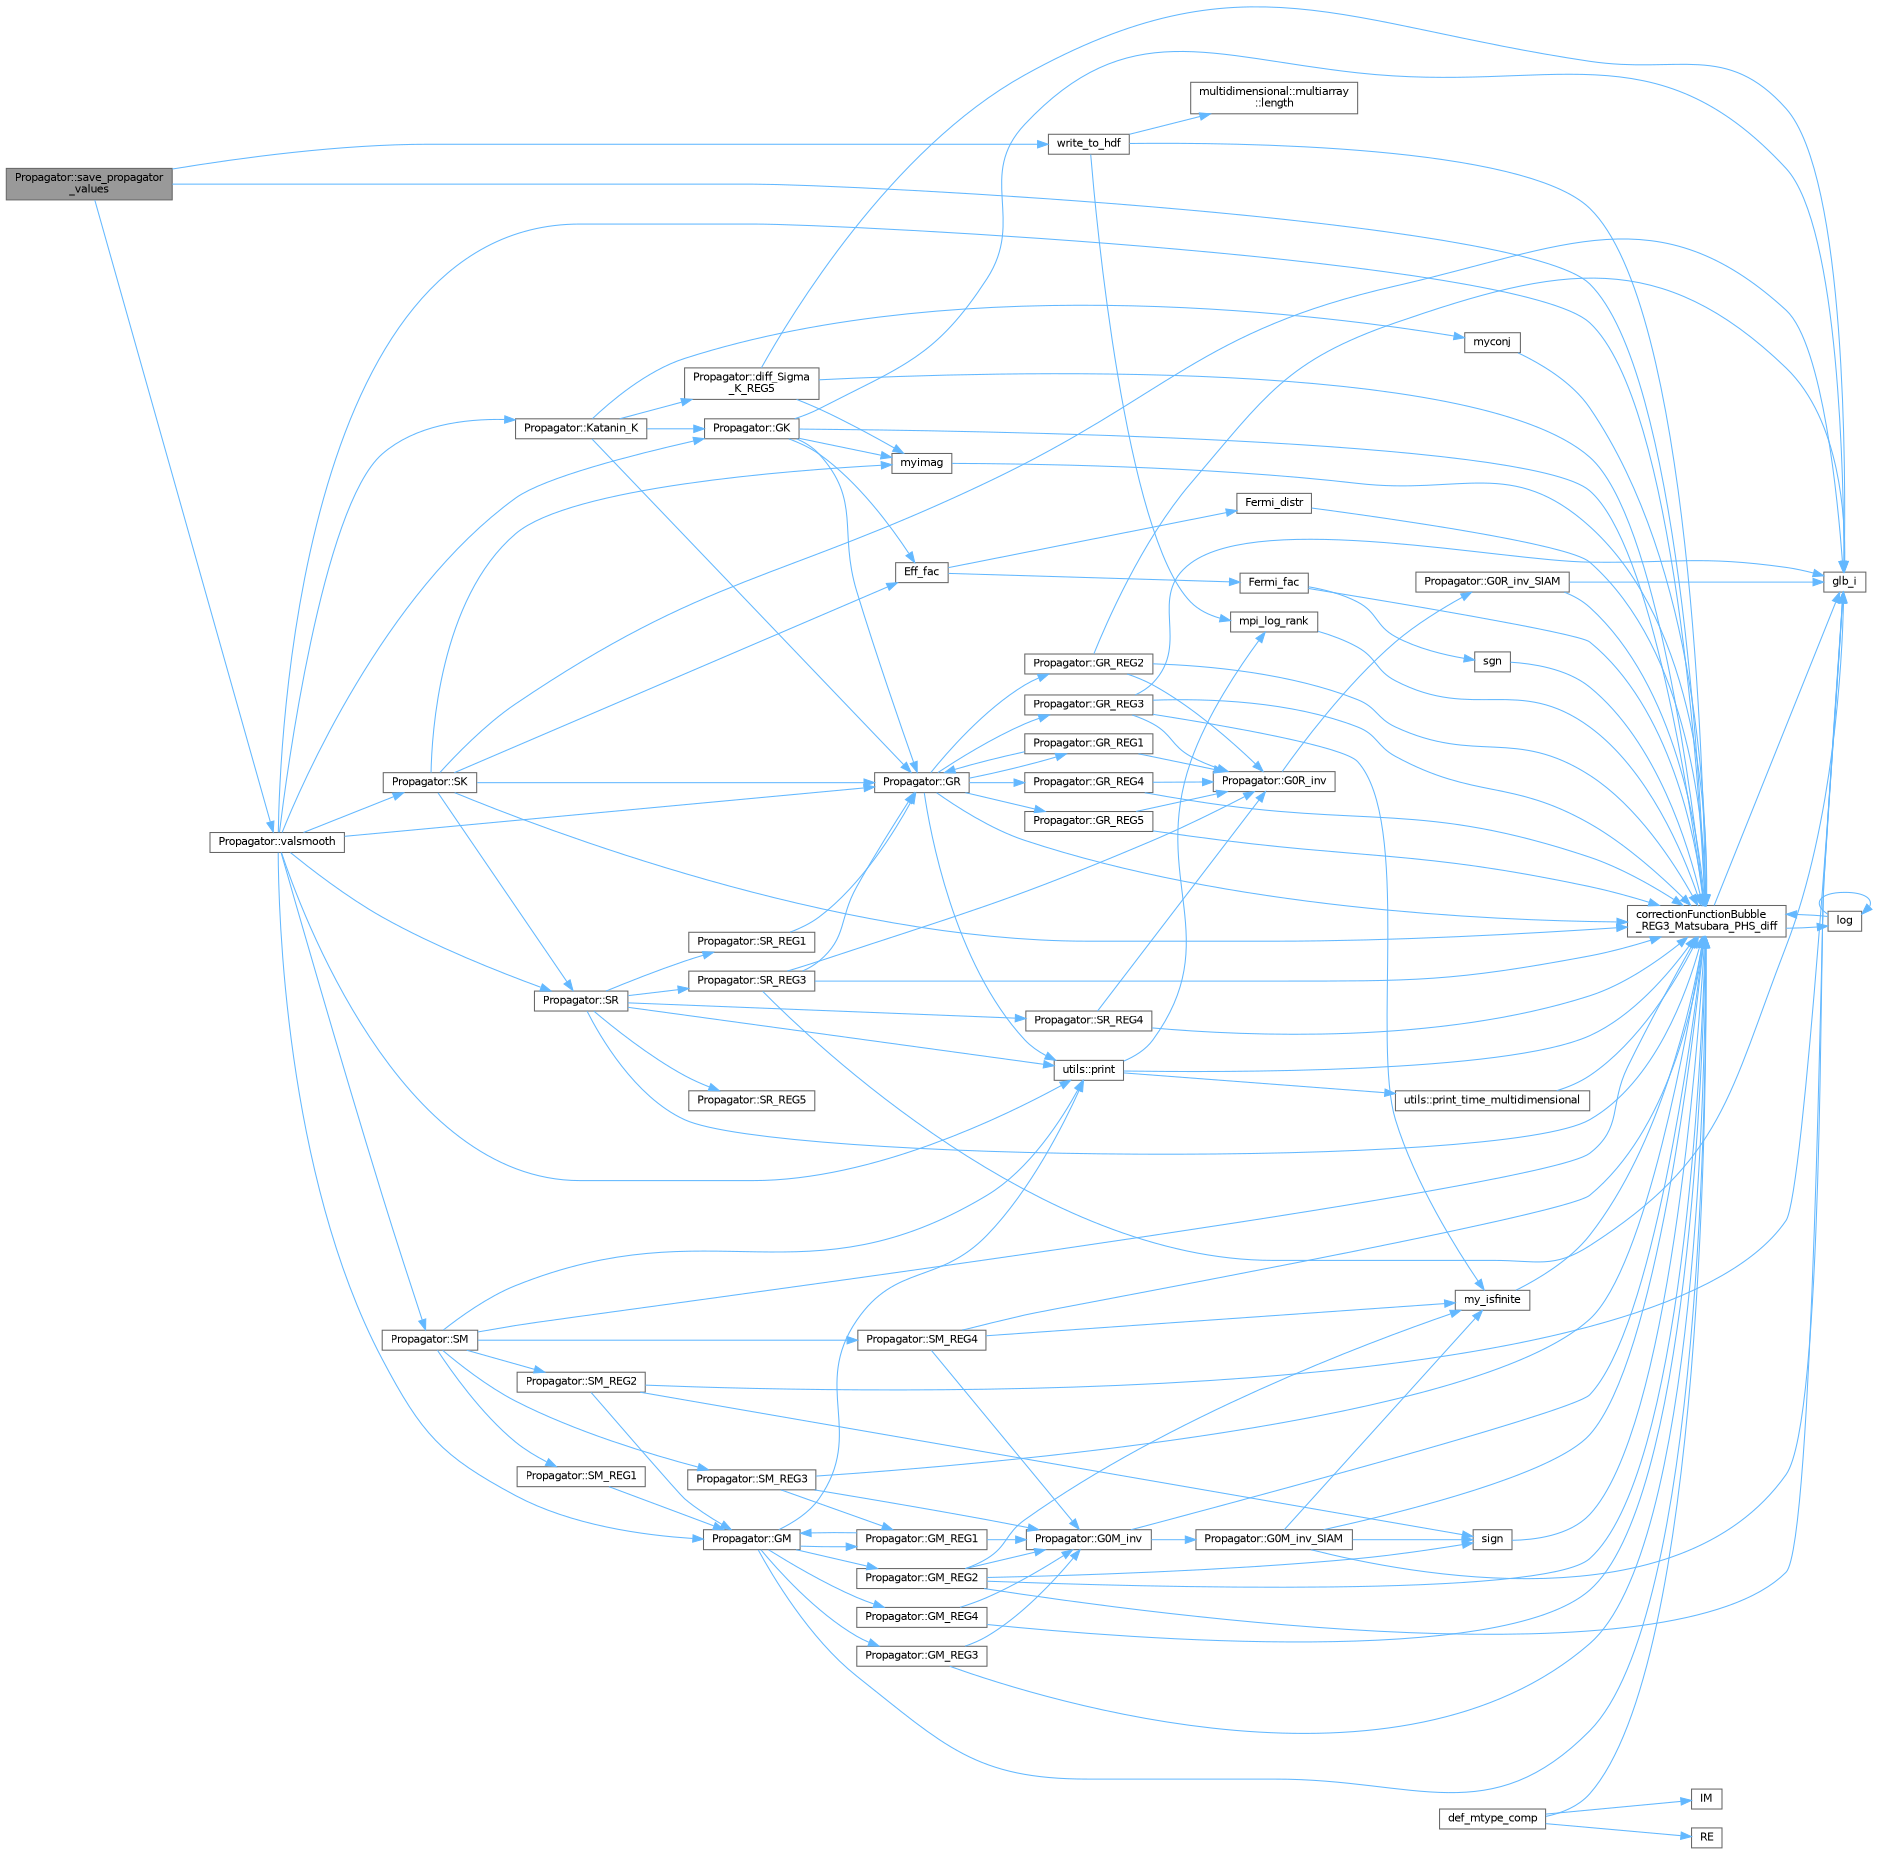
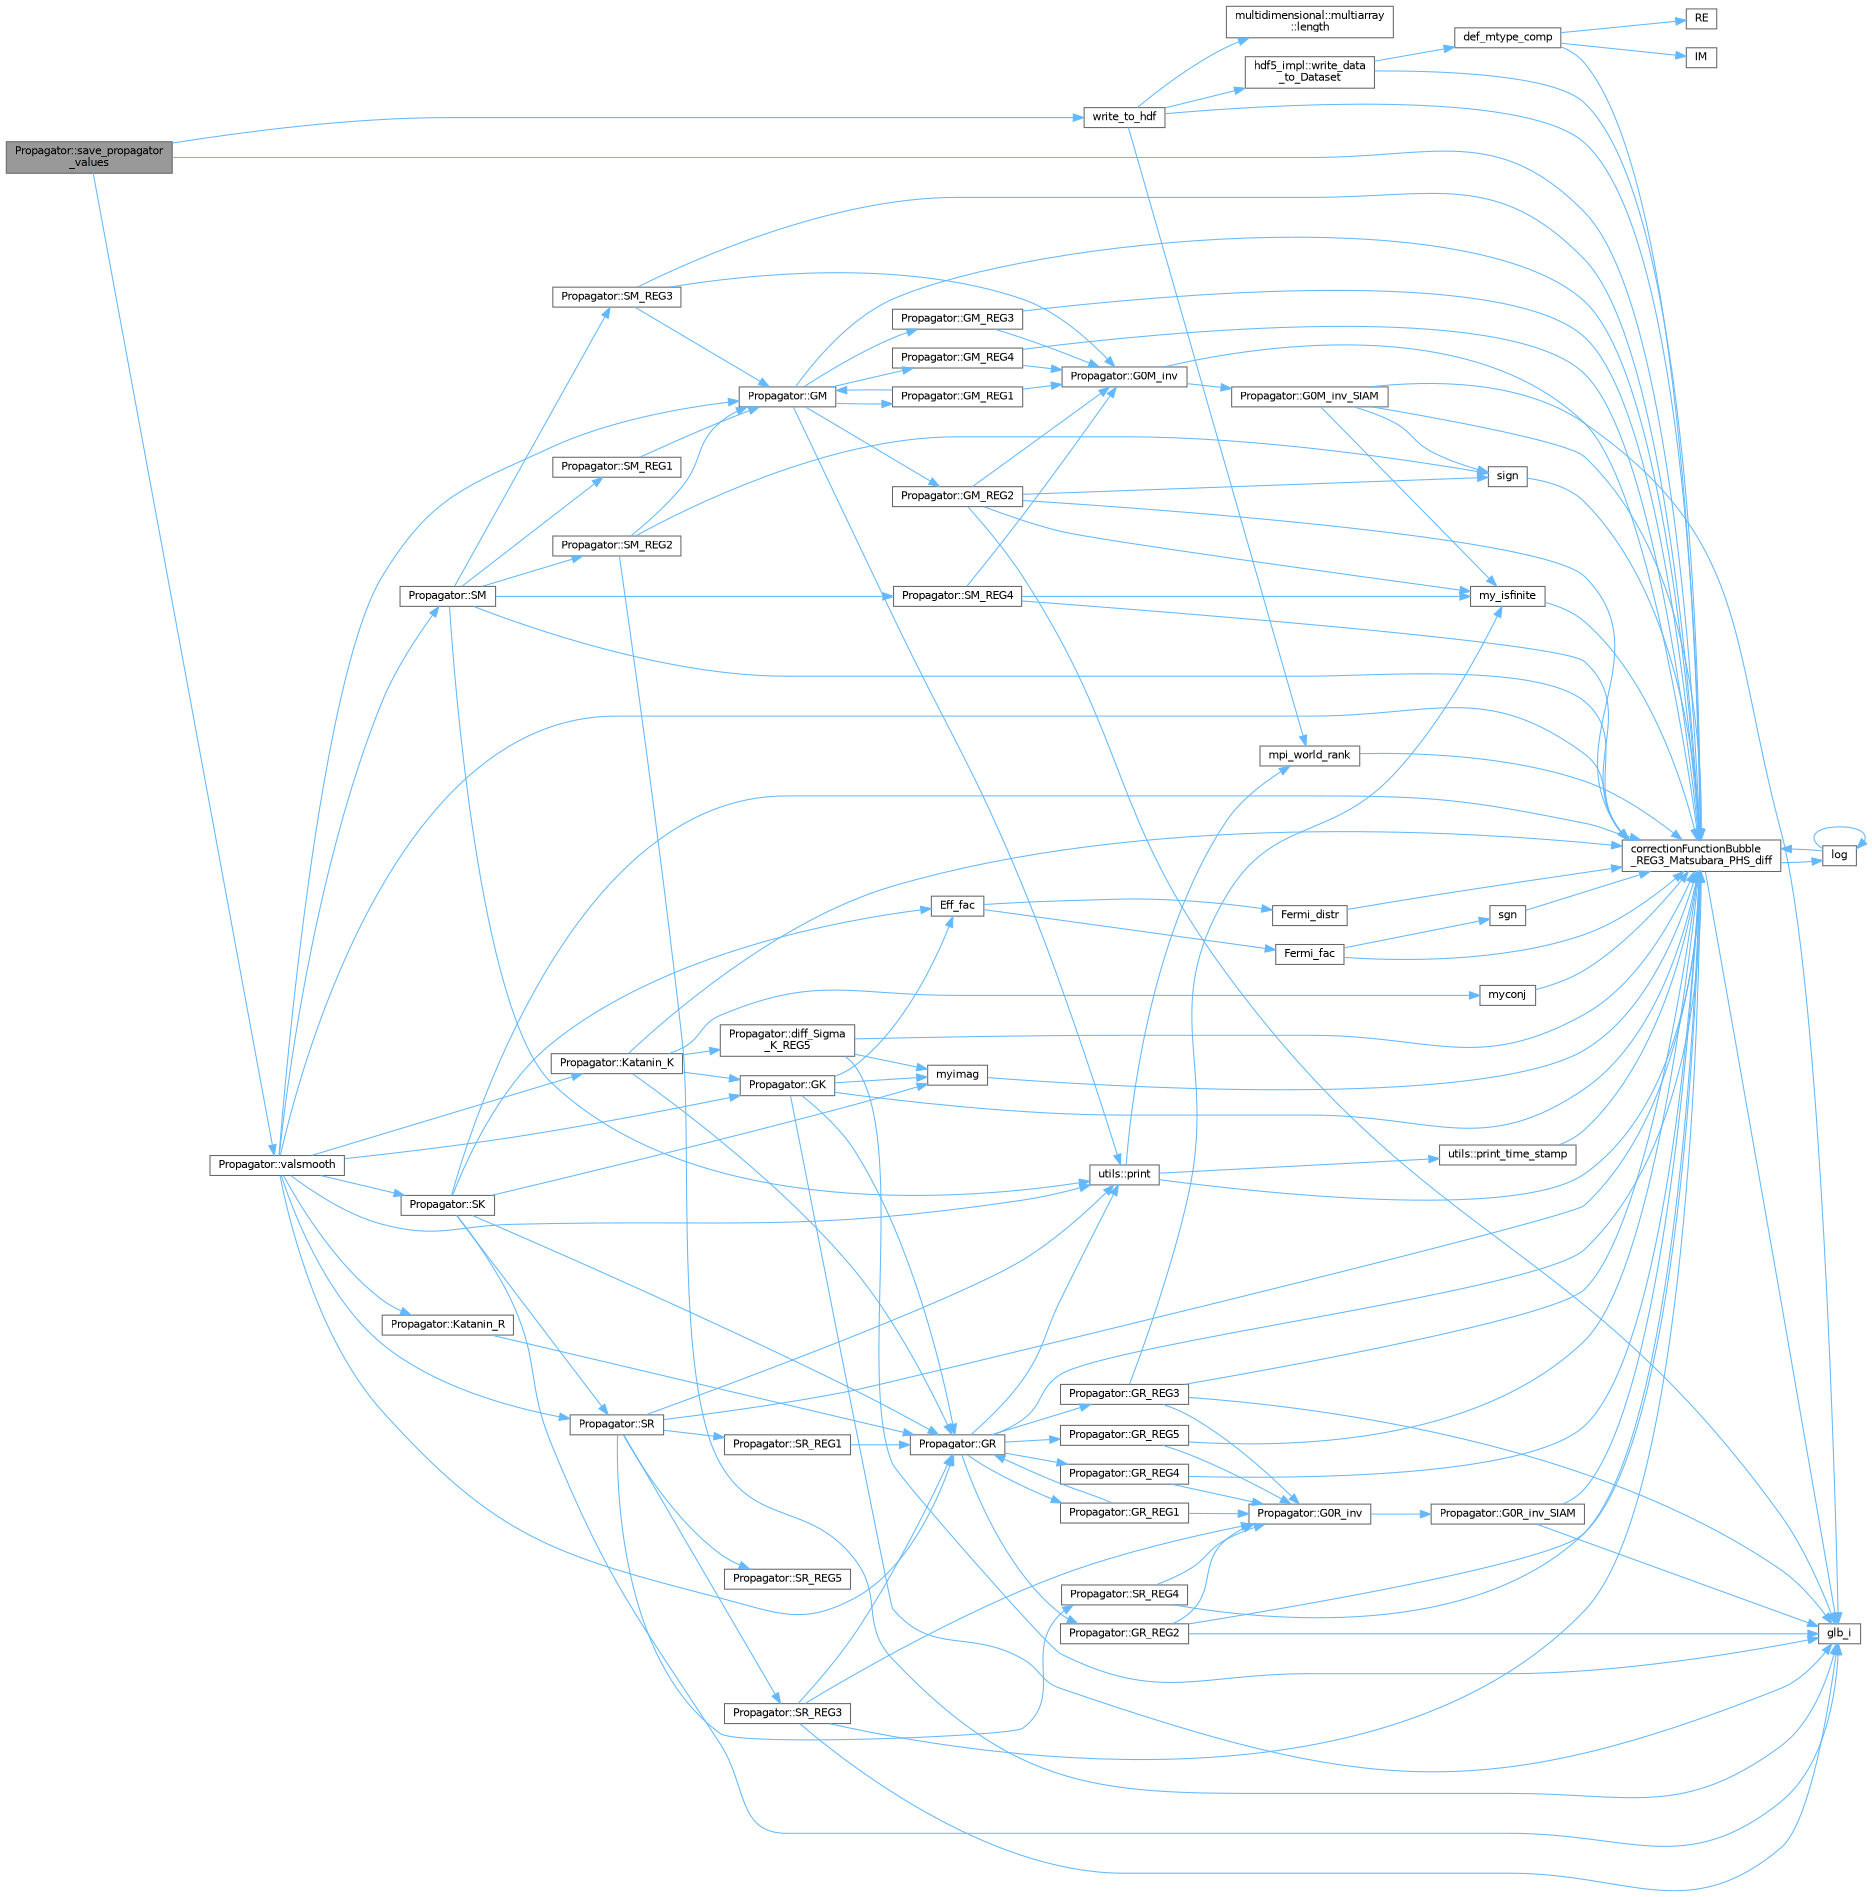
none -> (1310, 72)
(1274, 622) -> (1310, 756)
none -> (1093, 846)
(1493, 1101) -> (1508, 1155)
none -> (448, 1325)
(832, 1508) -> (698, 344)
